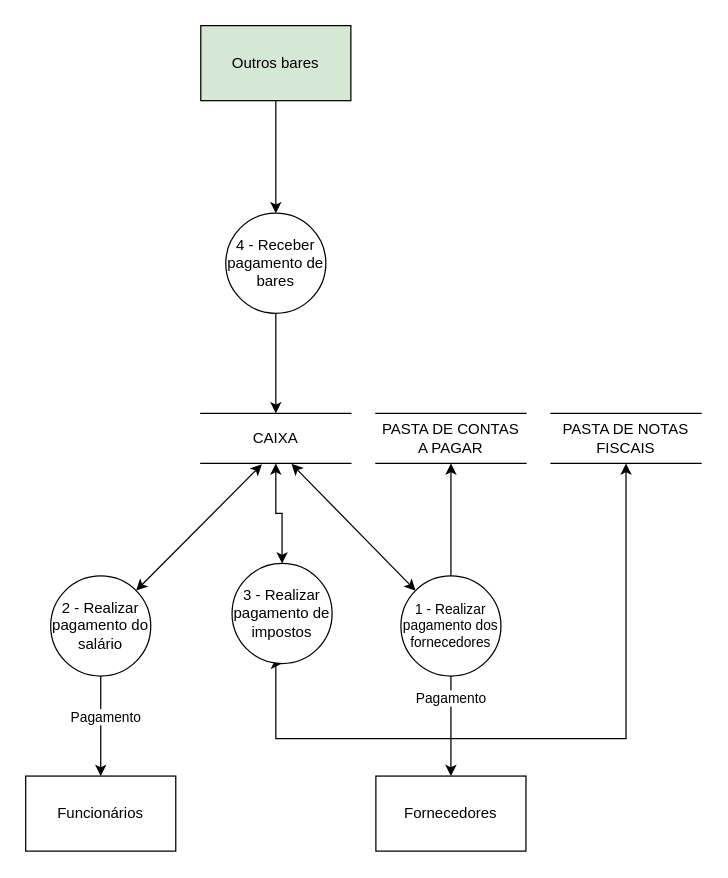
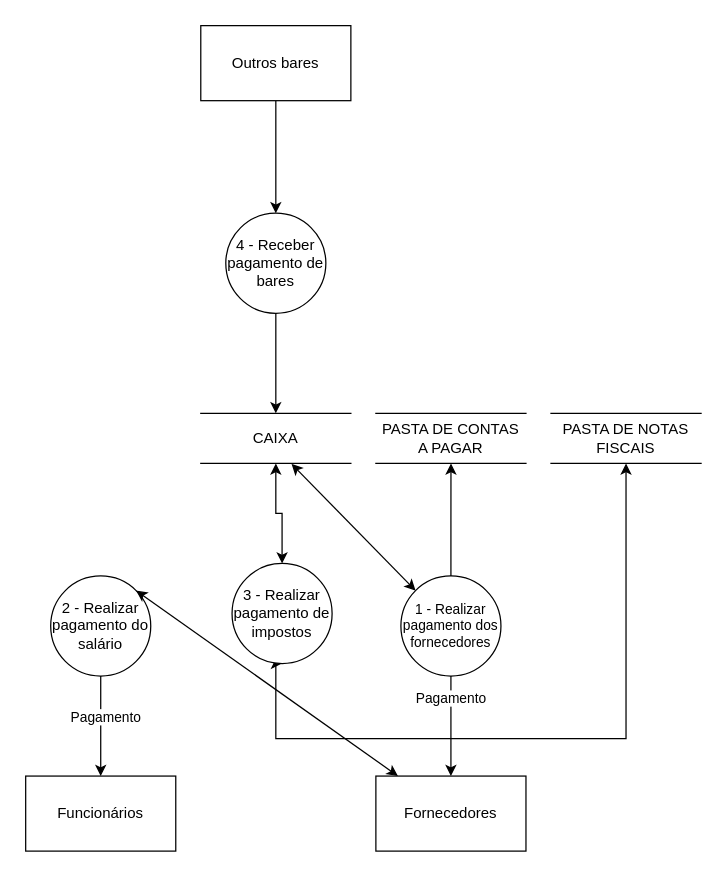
(276, 63) -> (276, 63)
(199, 527) -> (242, 666)
